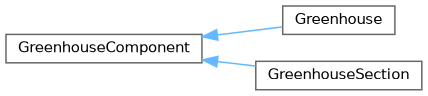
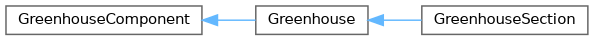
(236, 64) -> (403, 20)
